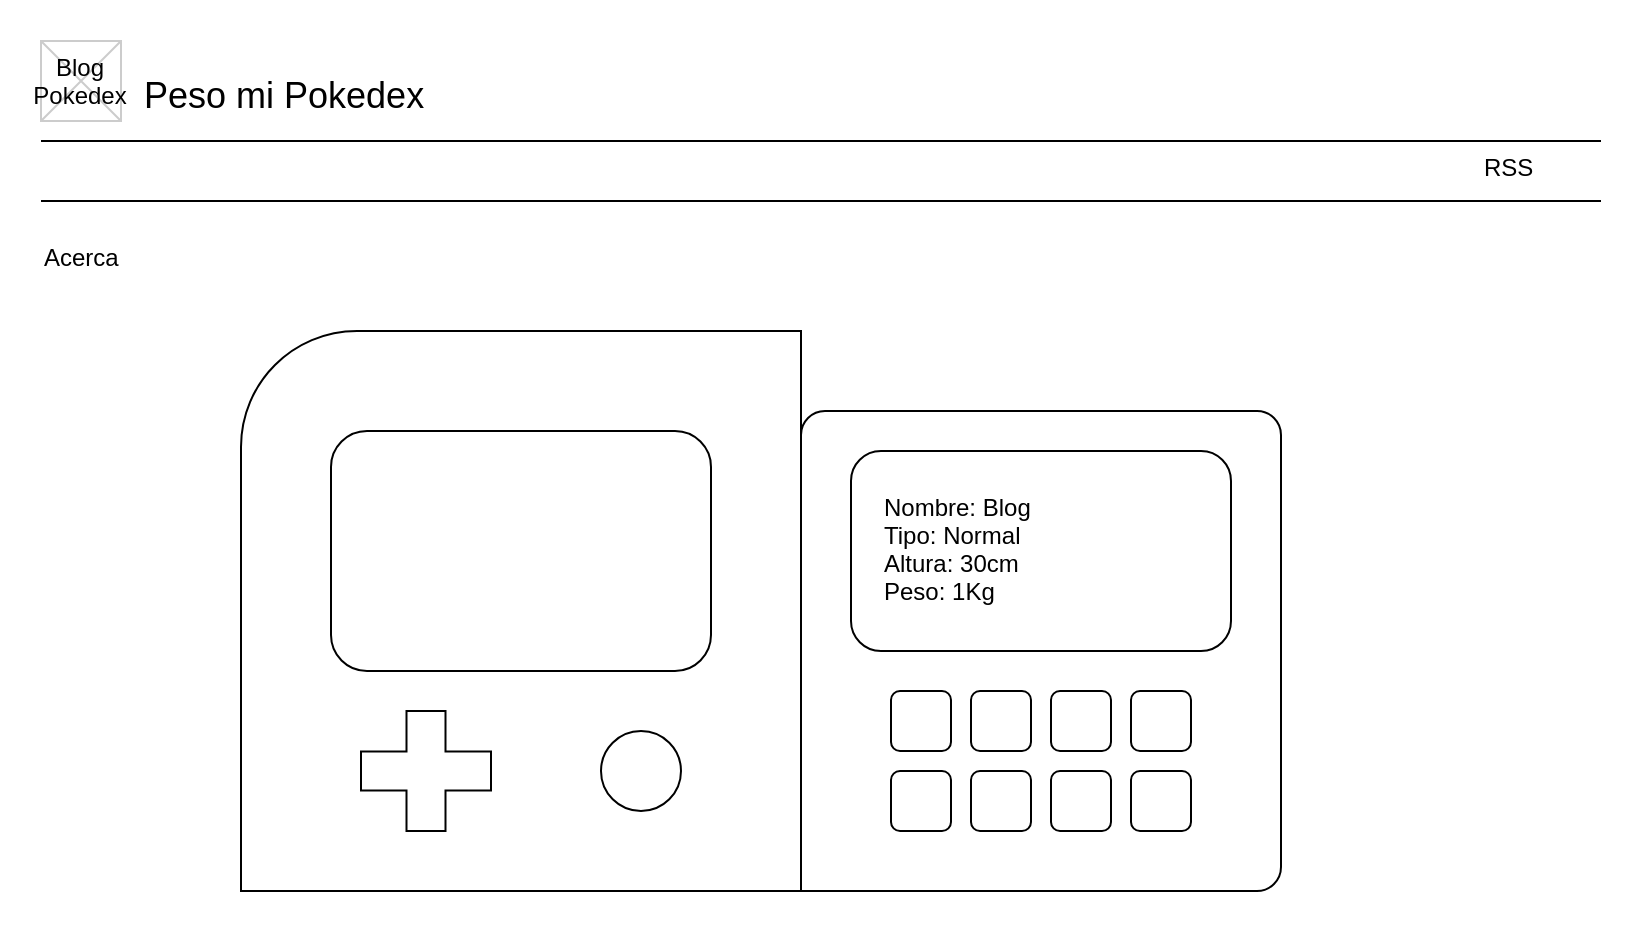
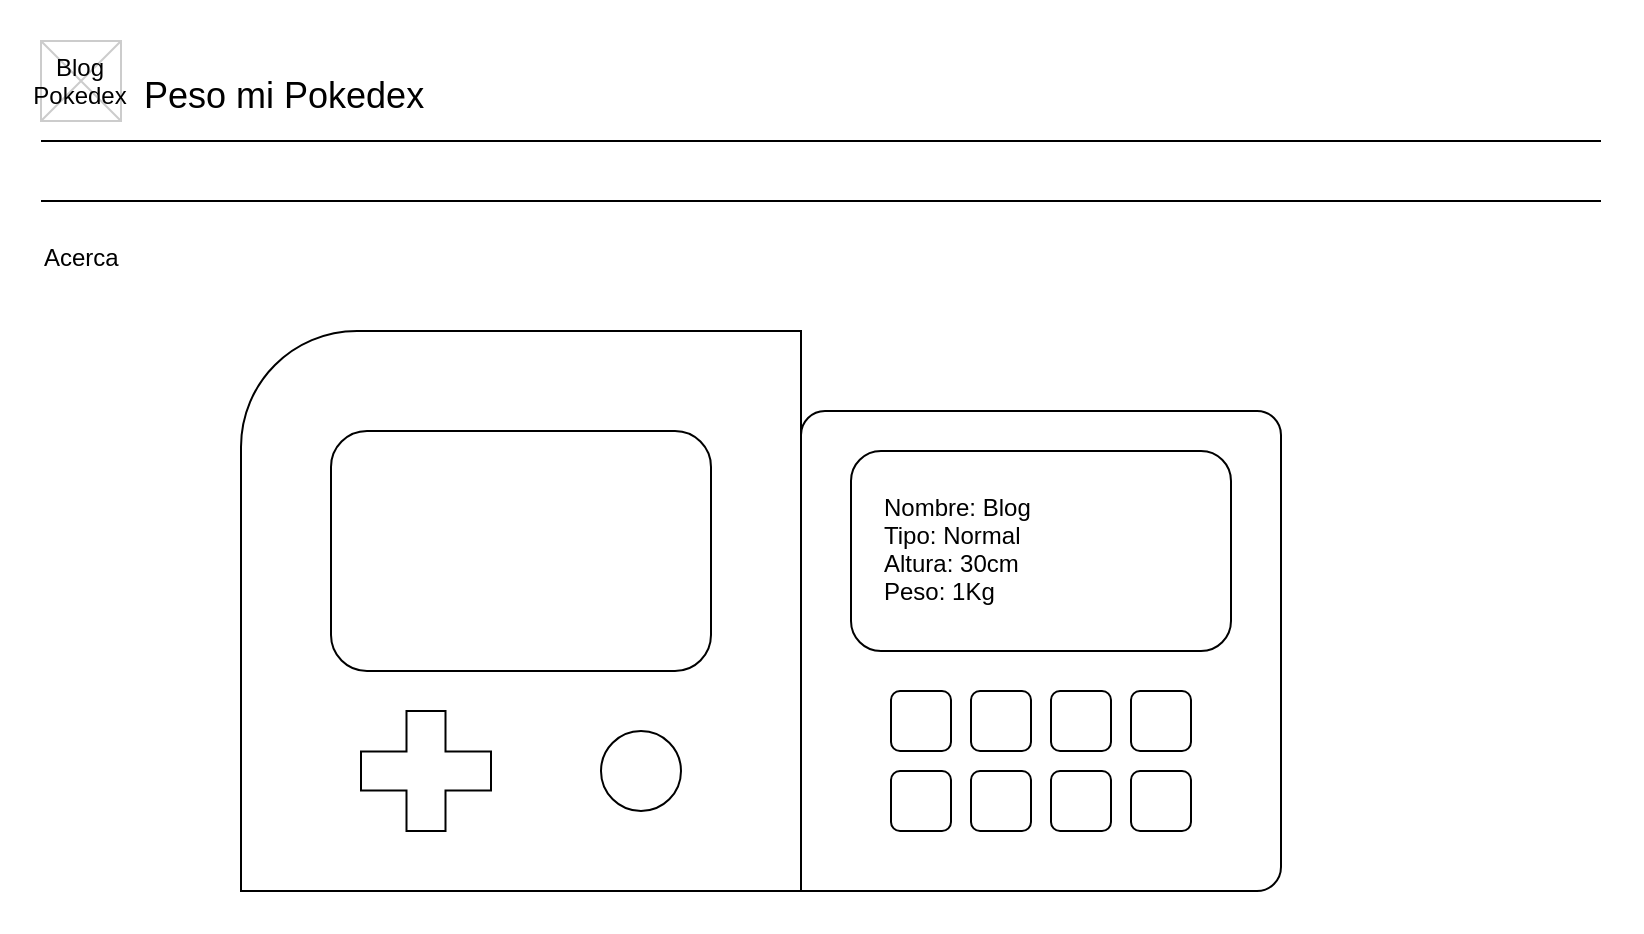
(1511, 171) -> none
